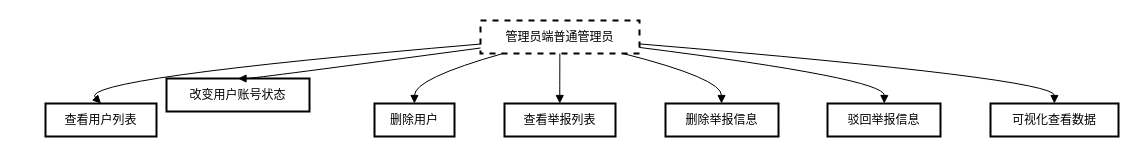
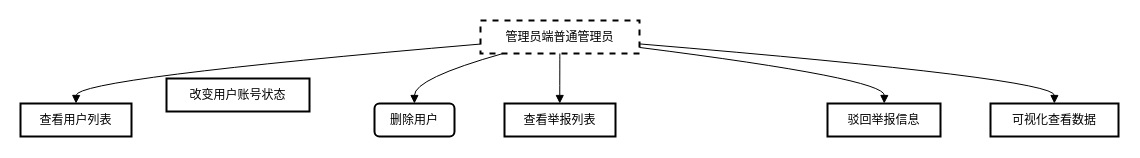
(370, 63) -> none
(675, 68) -> none
(101, 120) -> (76, 120)
(415, 120) -> (415, 120)
(722, 120) -> none
